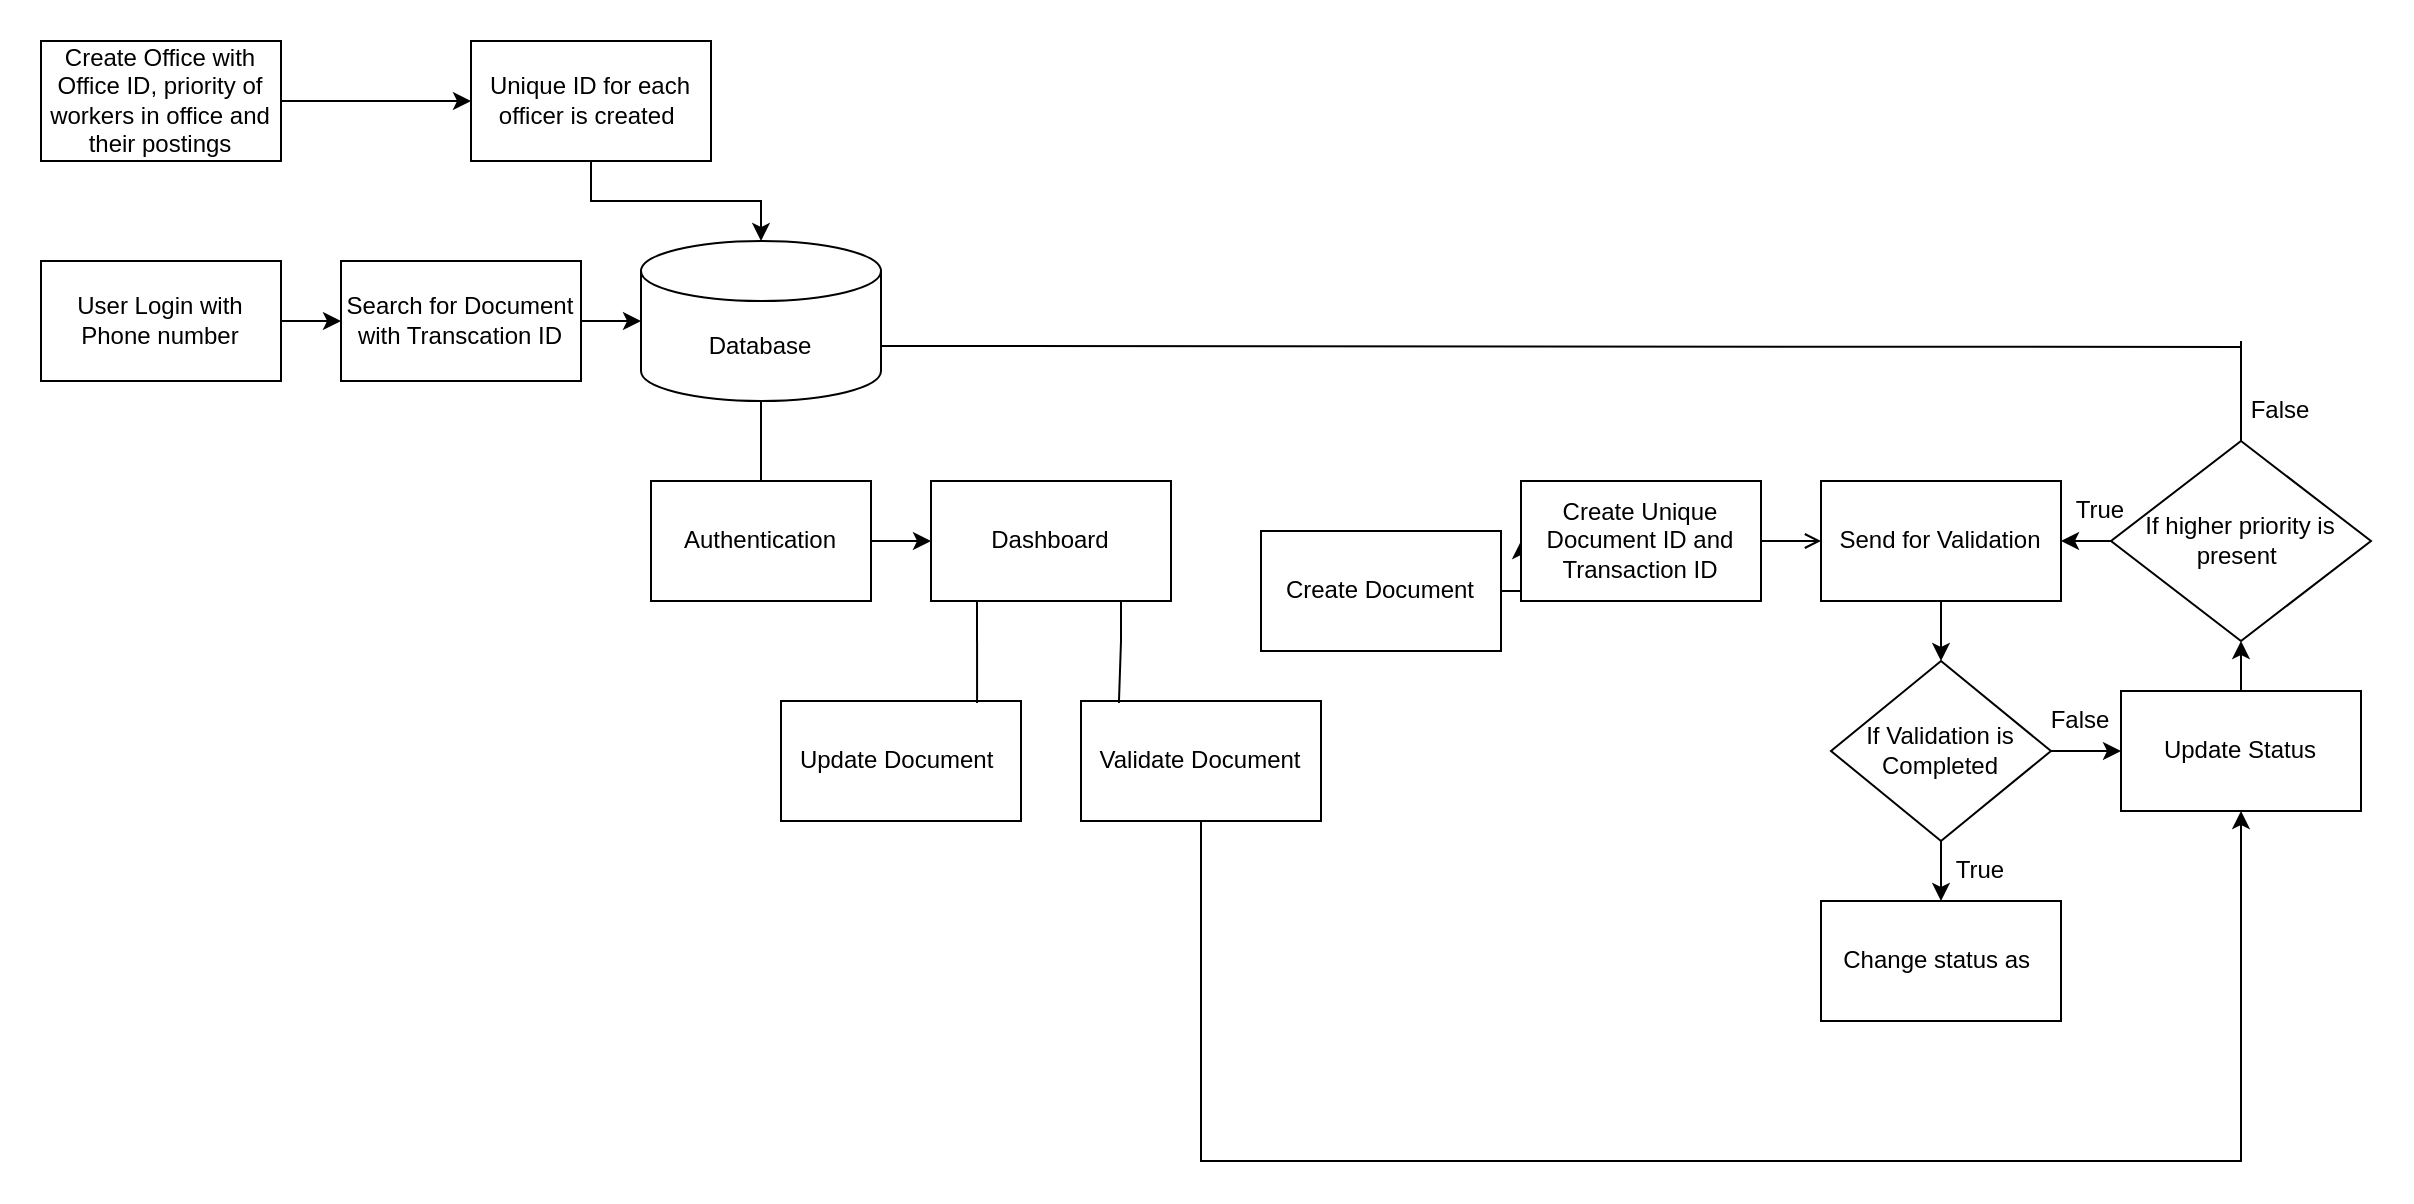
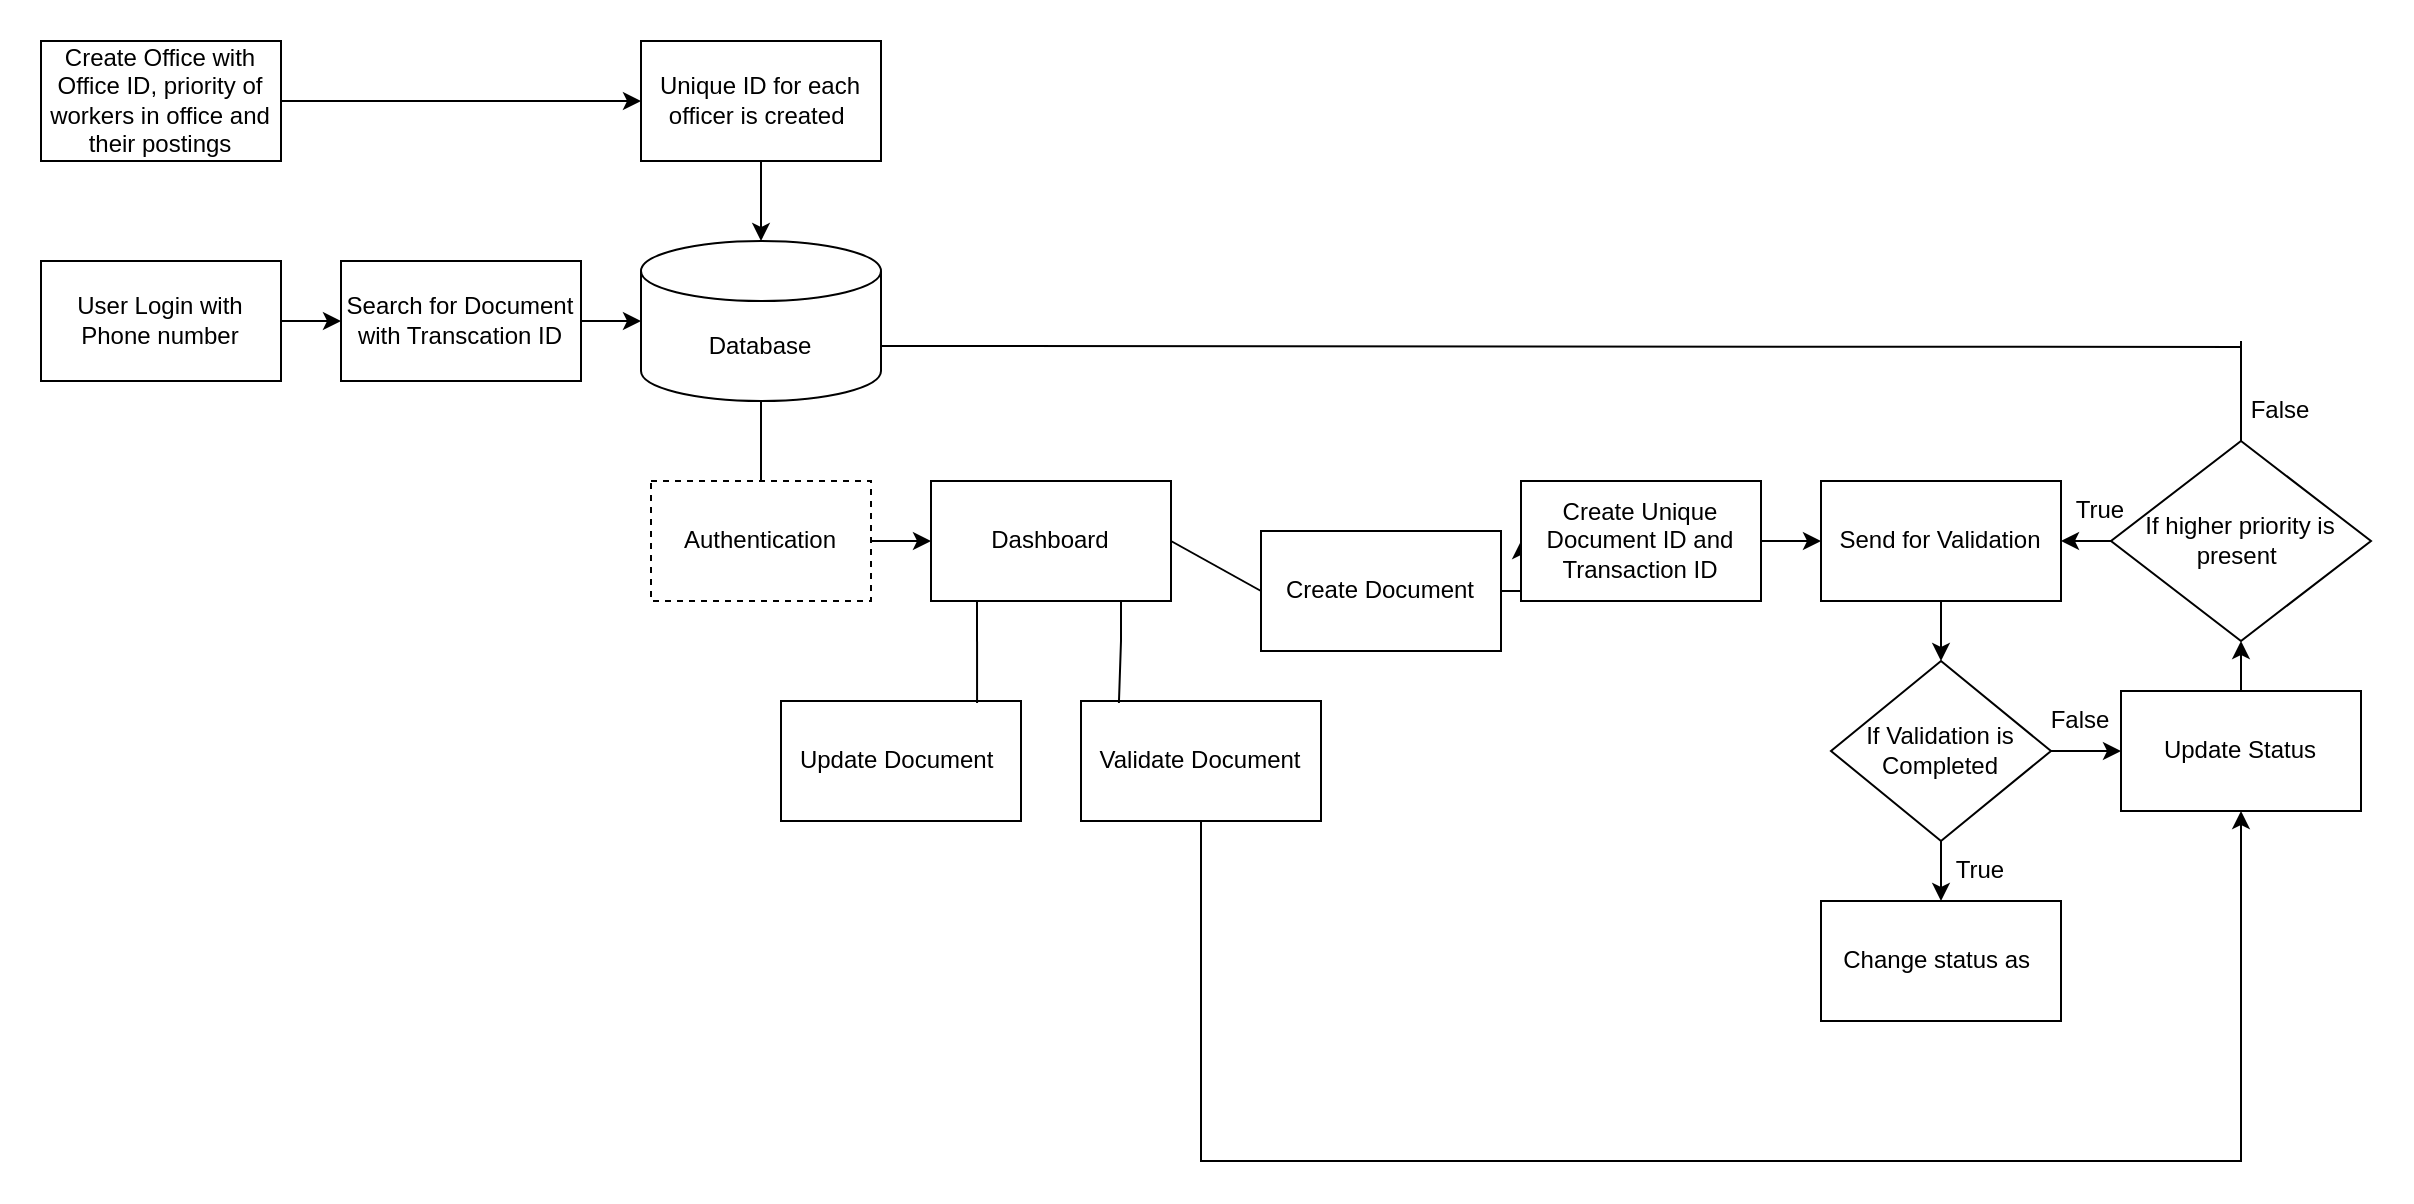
(591, 101) -> (761, 101)
(761, 541) -> (761, 541)
(1808, 541) -> (1806, 541)
none -> (1216, 566)
